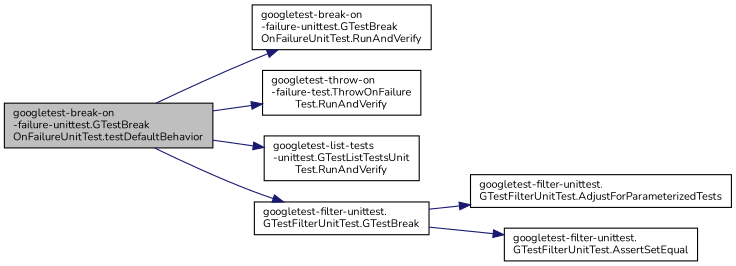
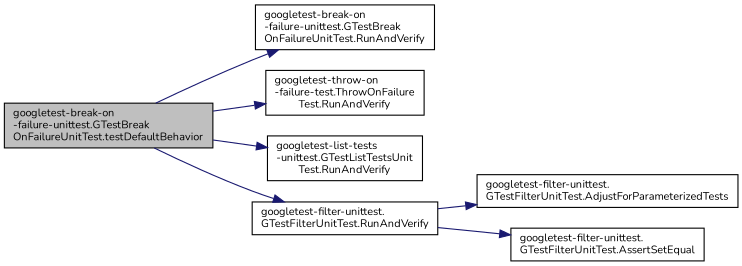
(342, 218) -> (345, 218)
